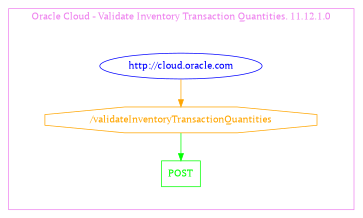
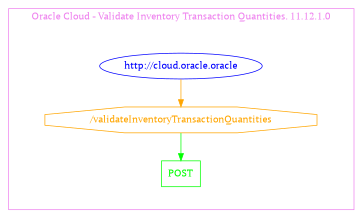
(181, 66) -> (181, 66)
